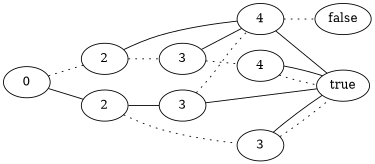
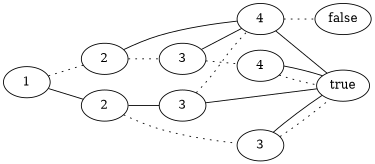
(27, 82) -> (27, 82)
